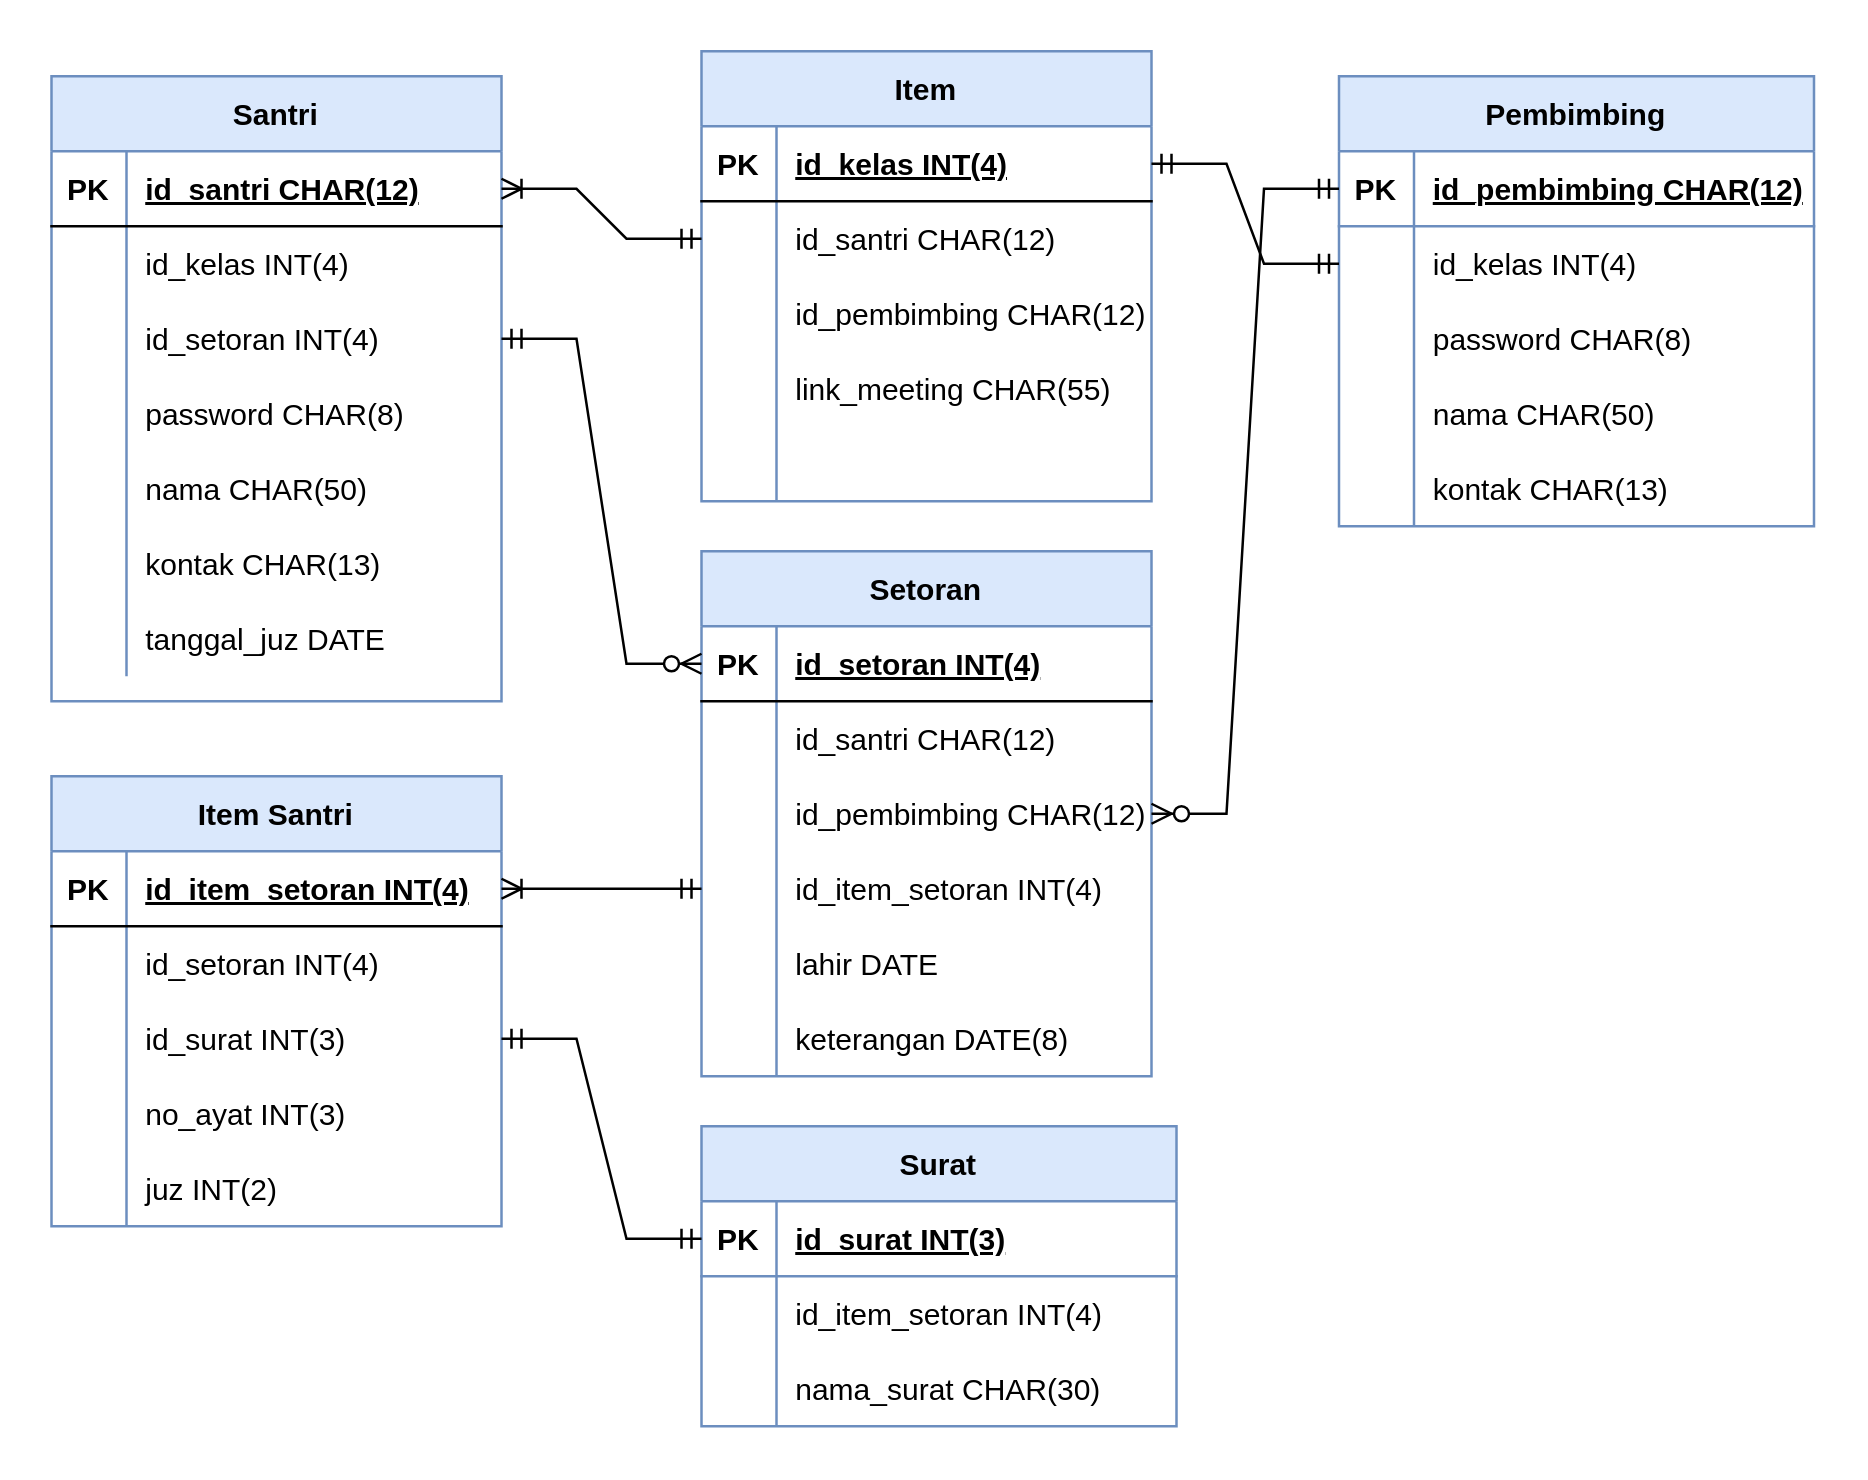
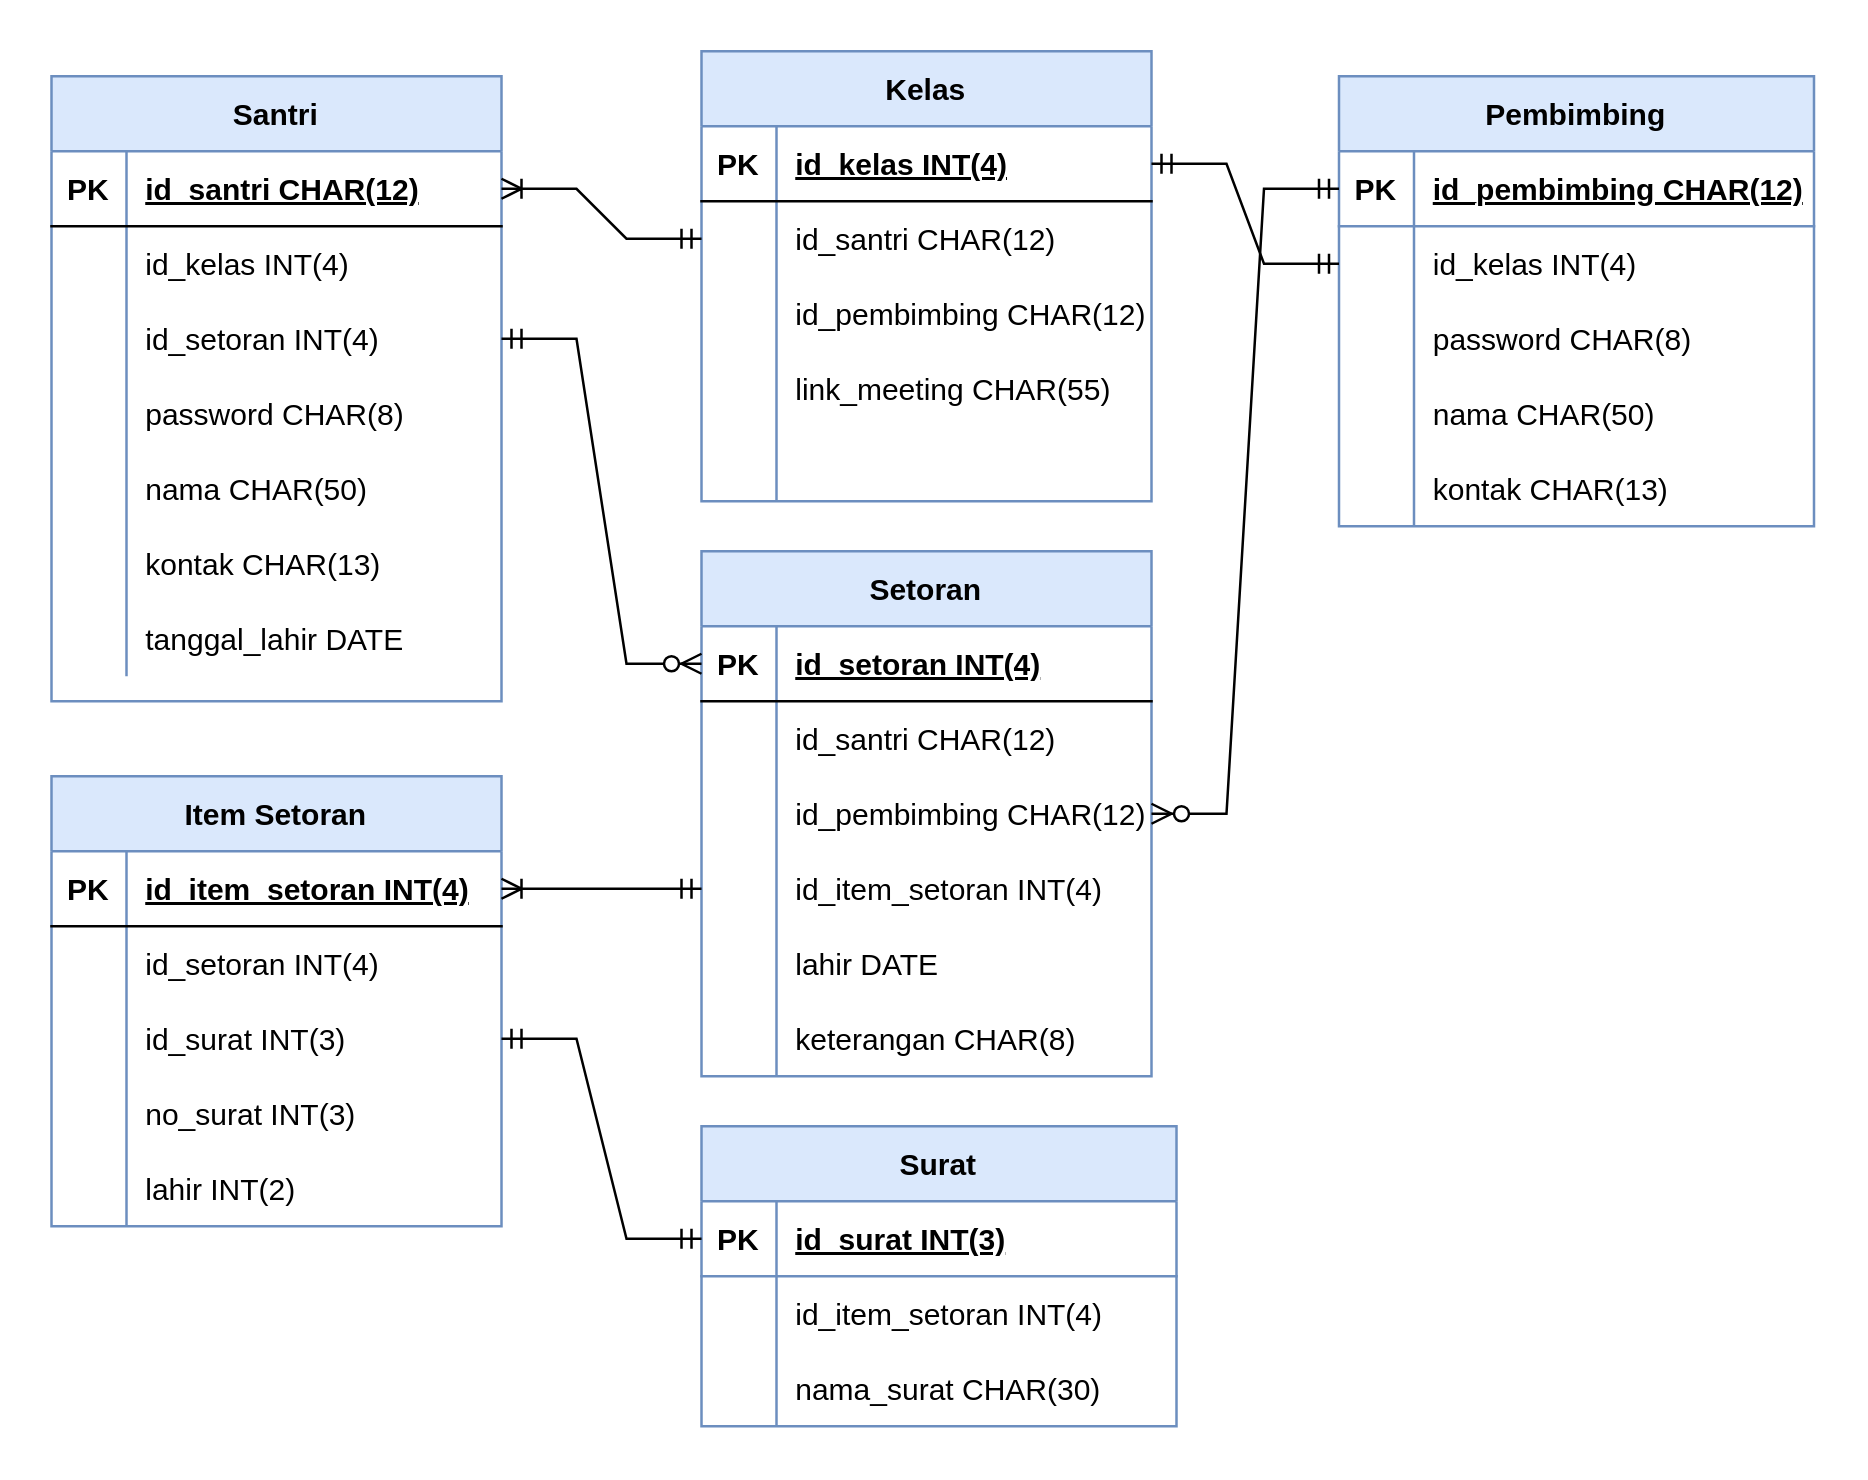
(925, 90) -> (925, 90)
(272, 640) -> (281, 640)
(275, 815) -> (275, 815)
(942, 1040) -> (942, 1040)
(259, 1115) -> (267, 1115)
(225, 1190) -> (234, 1190)
